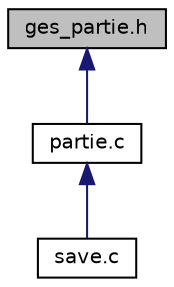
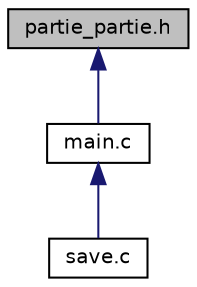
(87, 29) -> (98, 29)
(87, 143) -> (98, 143)
